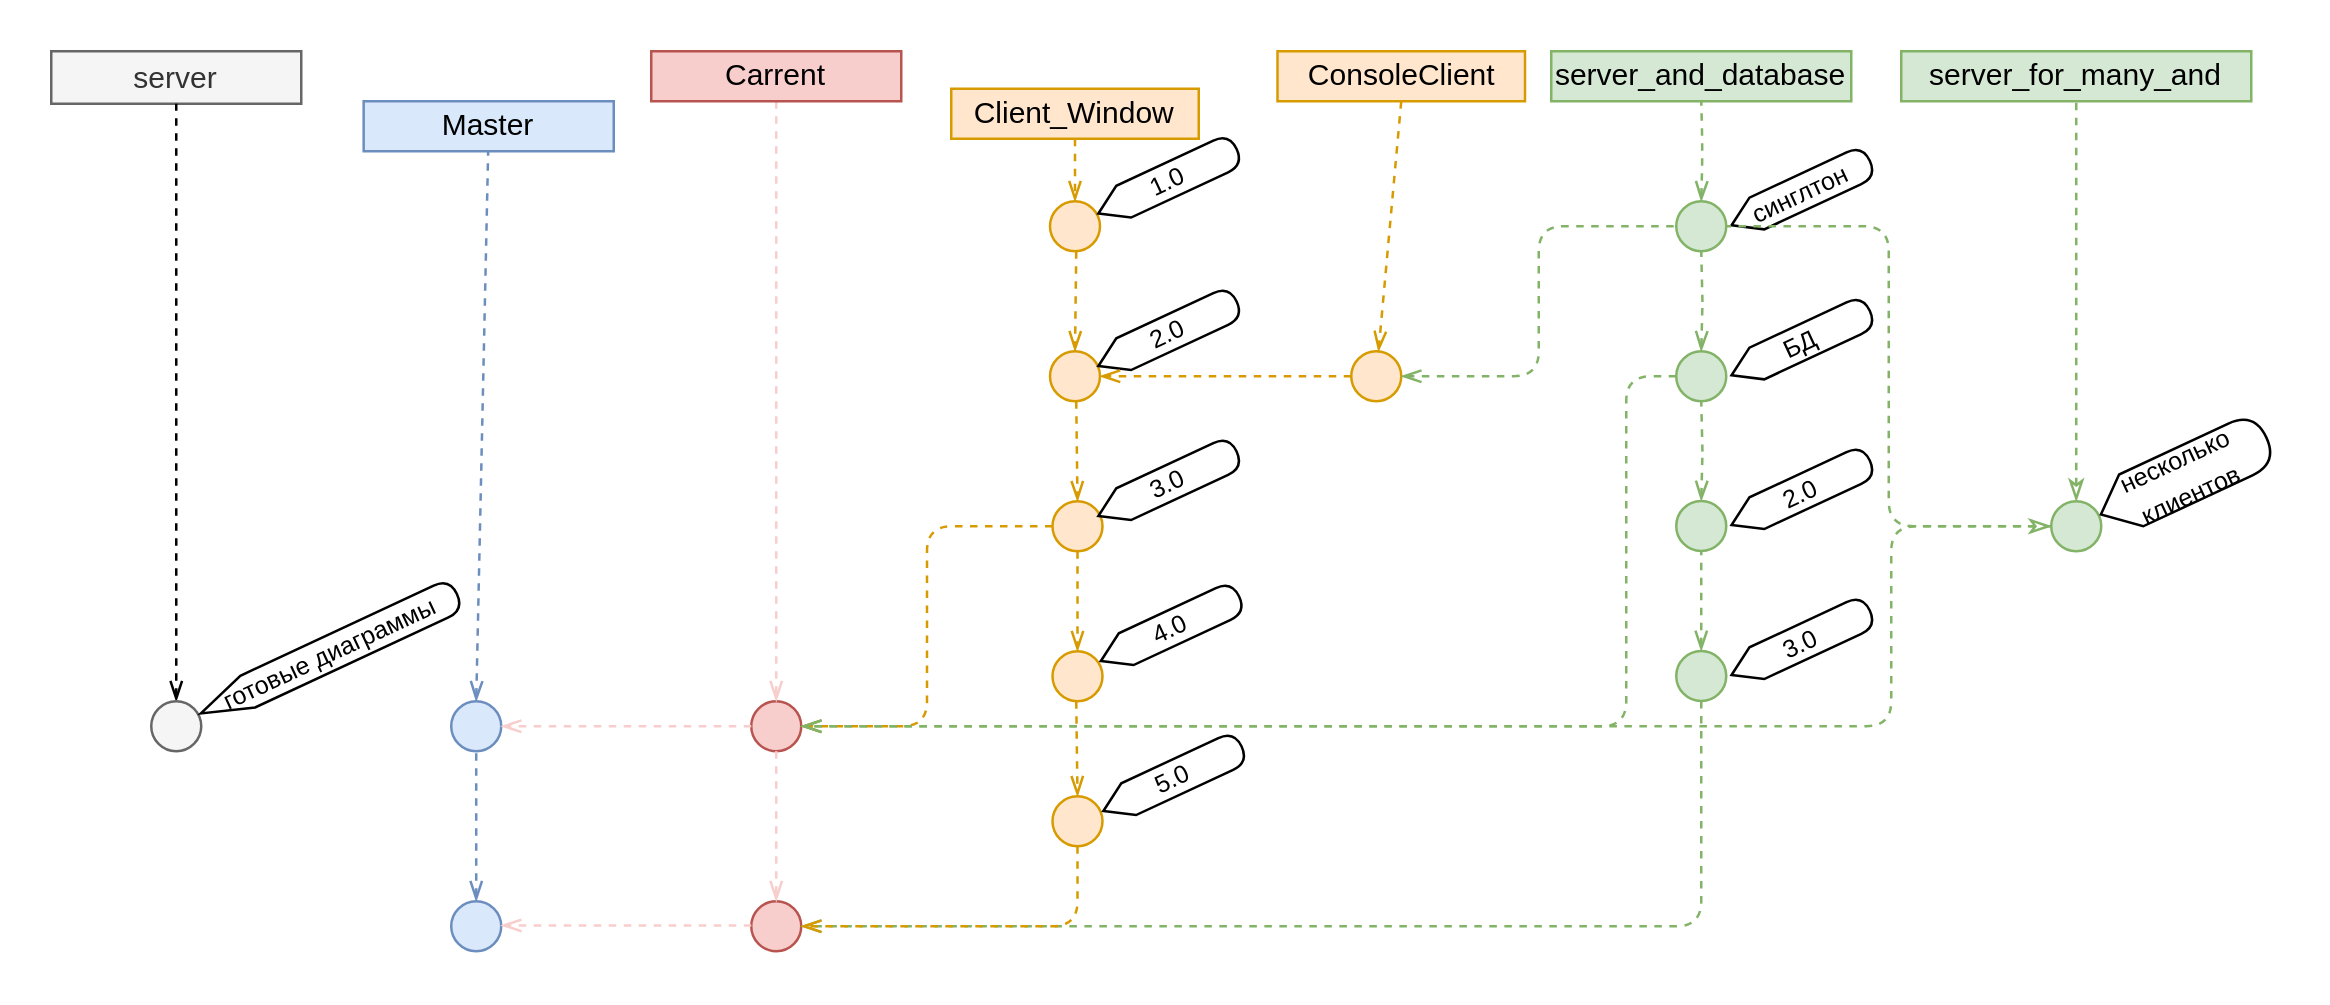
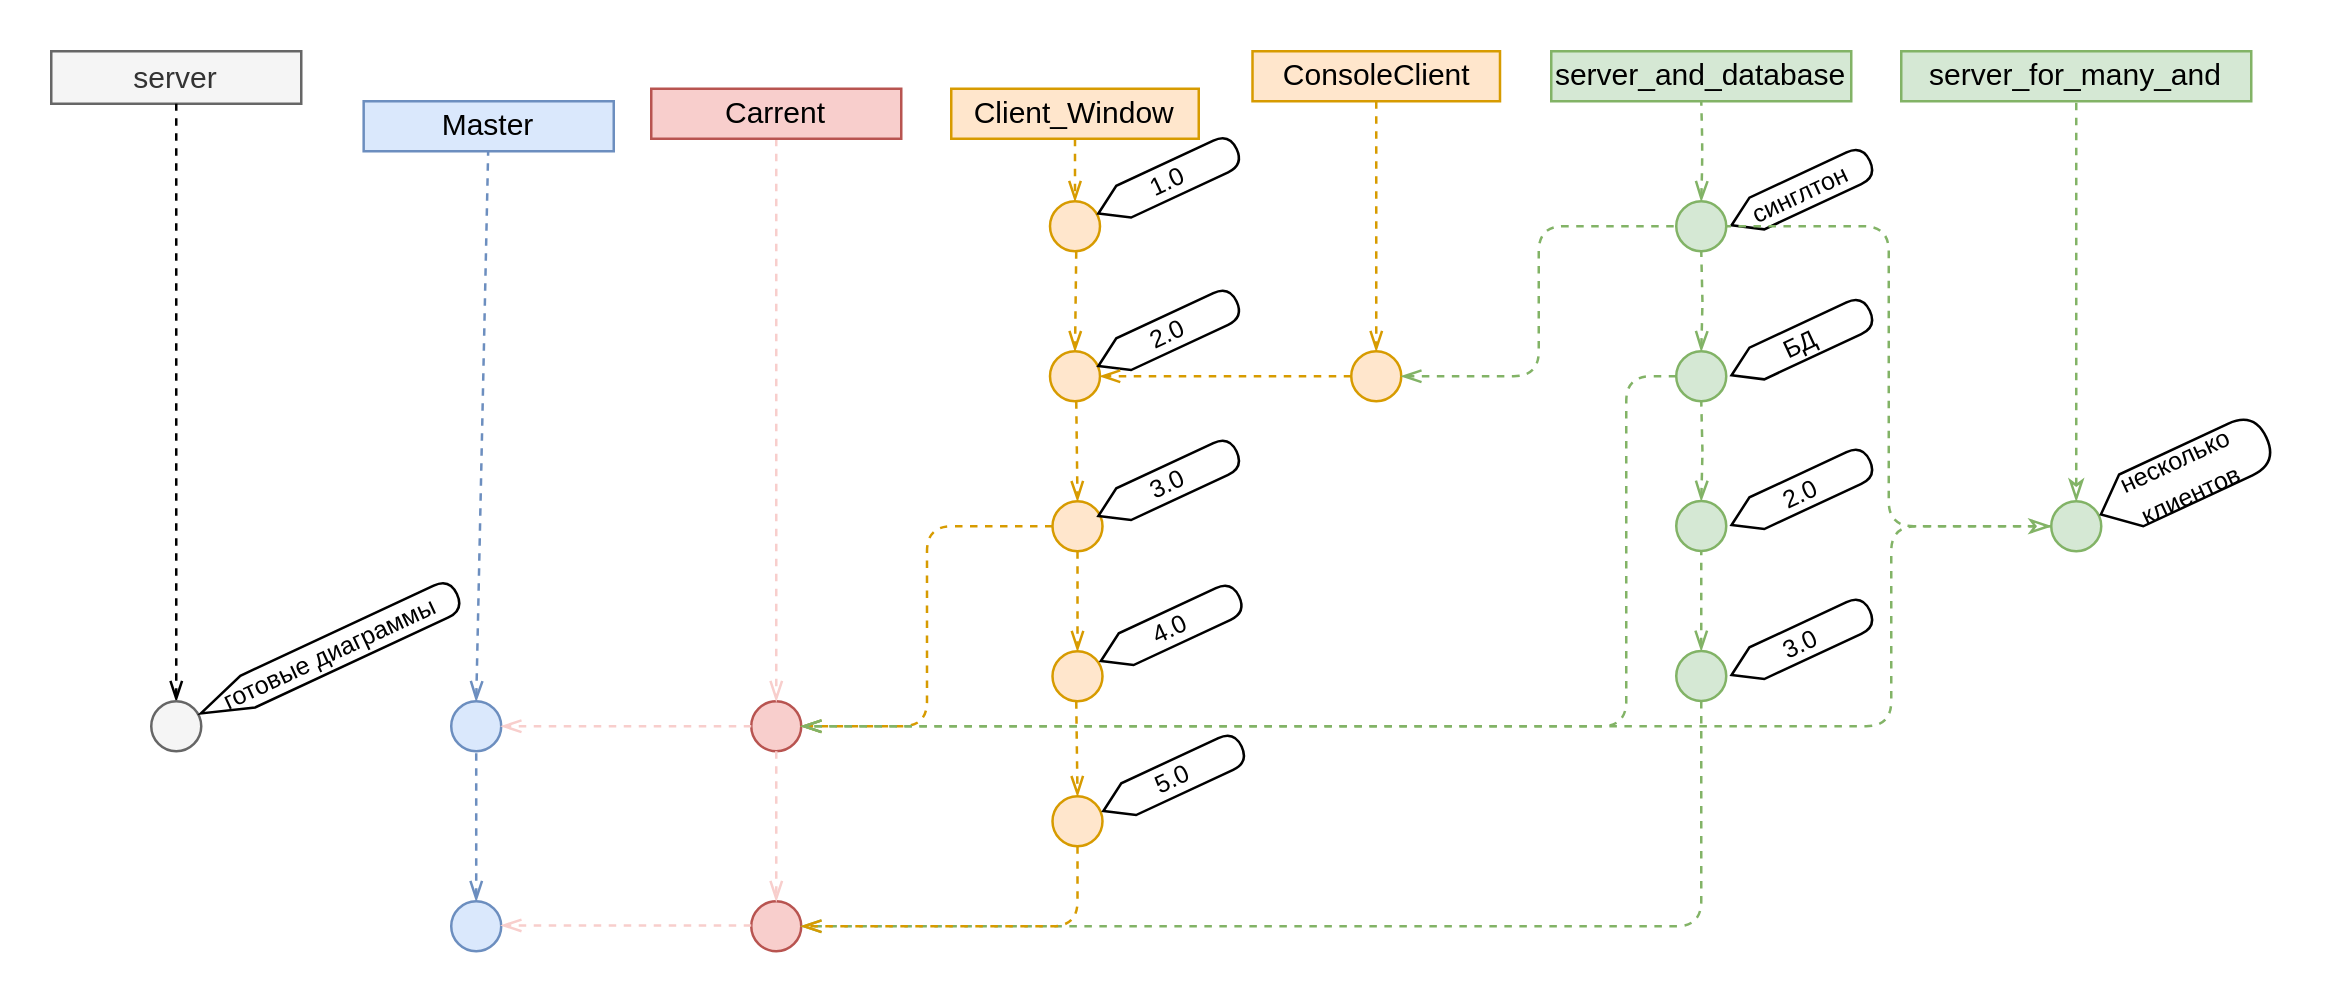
(776, 76) -> (776, 114)
(1401, 76) -> (1376, 76)
